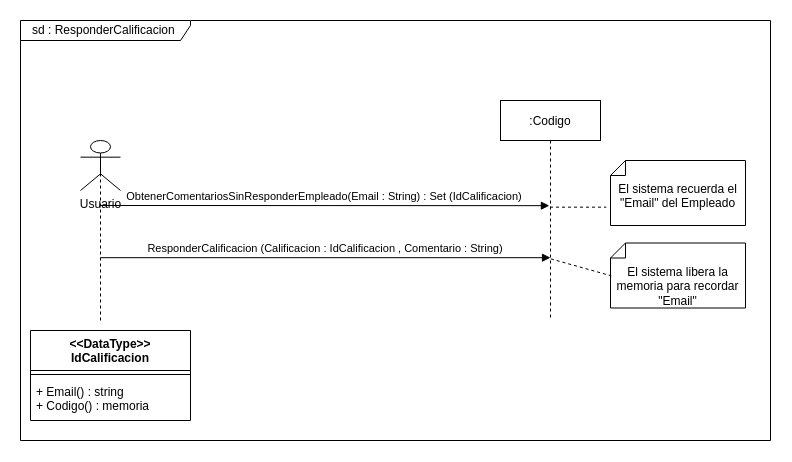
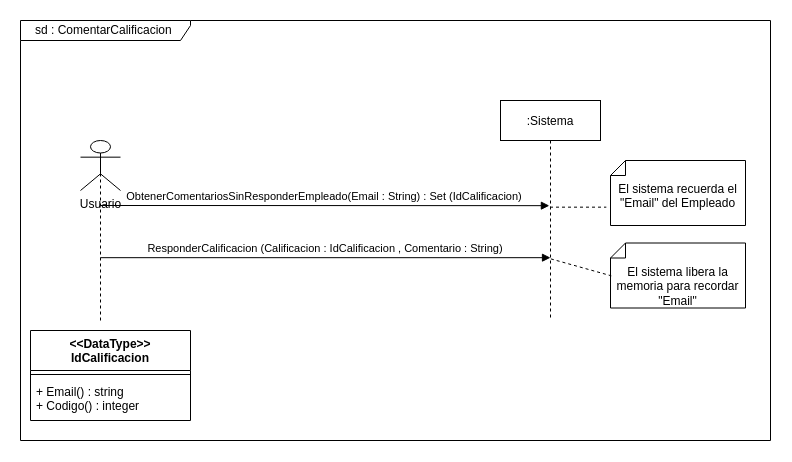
(106, 31) -> (106, 31)
(550, 121) -> (550, 121)
(86, 392) -> (86, 392)
